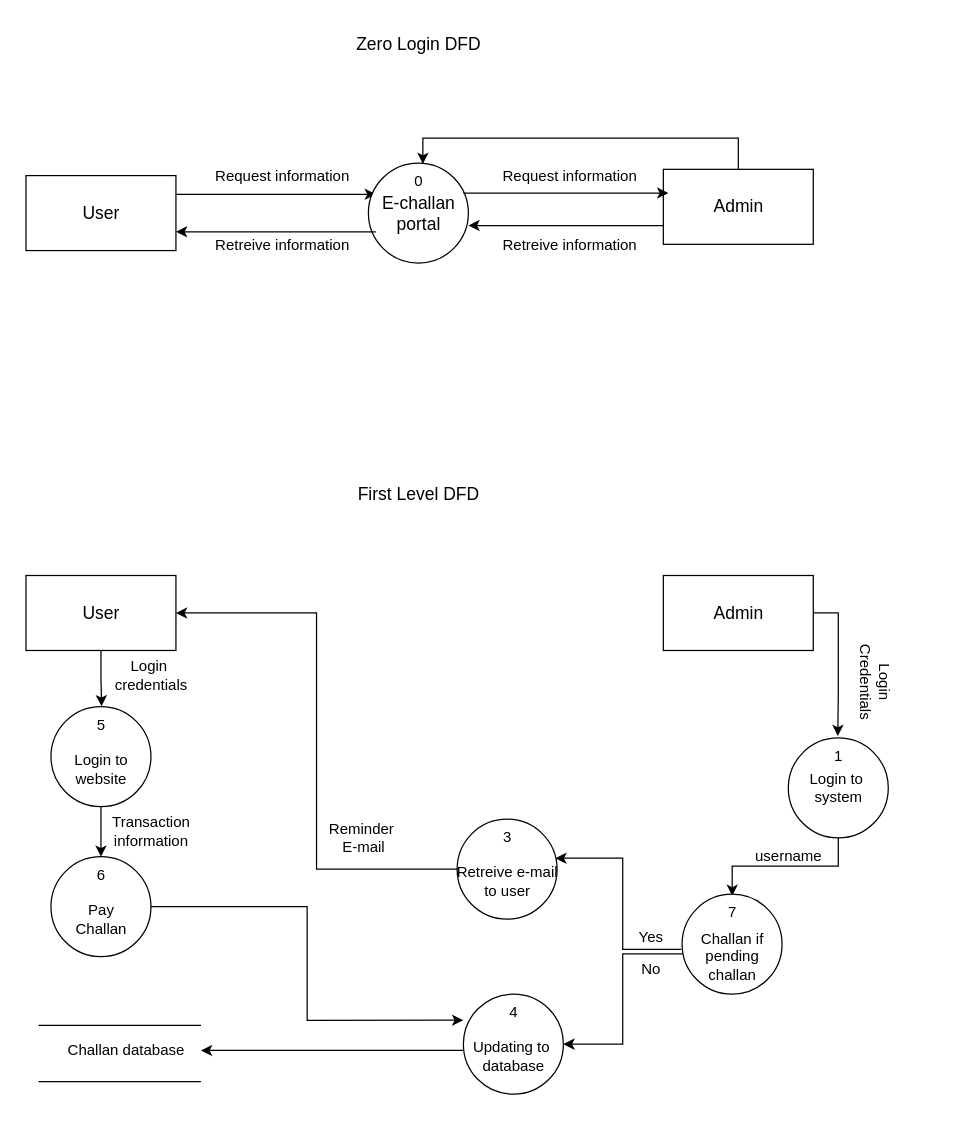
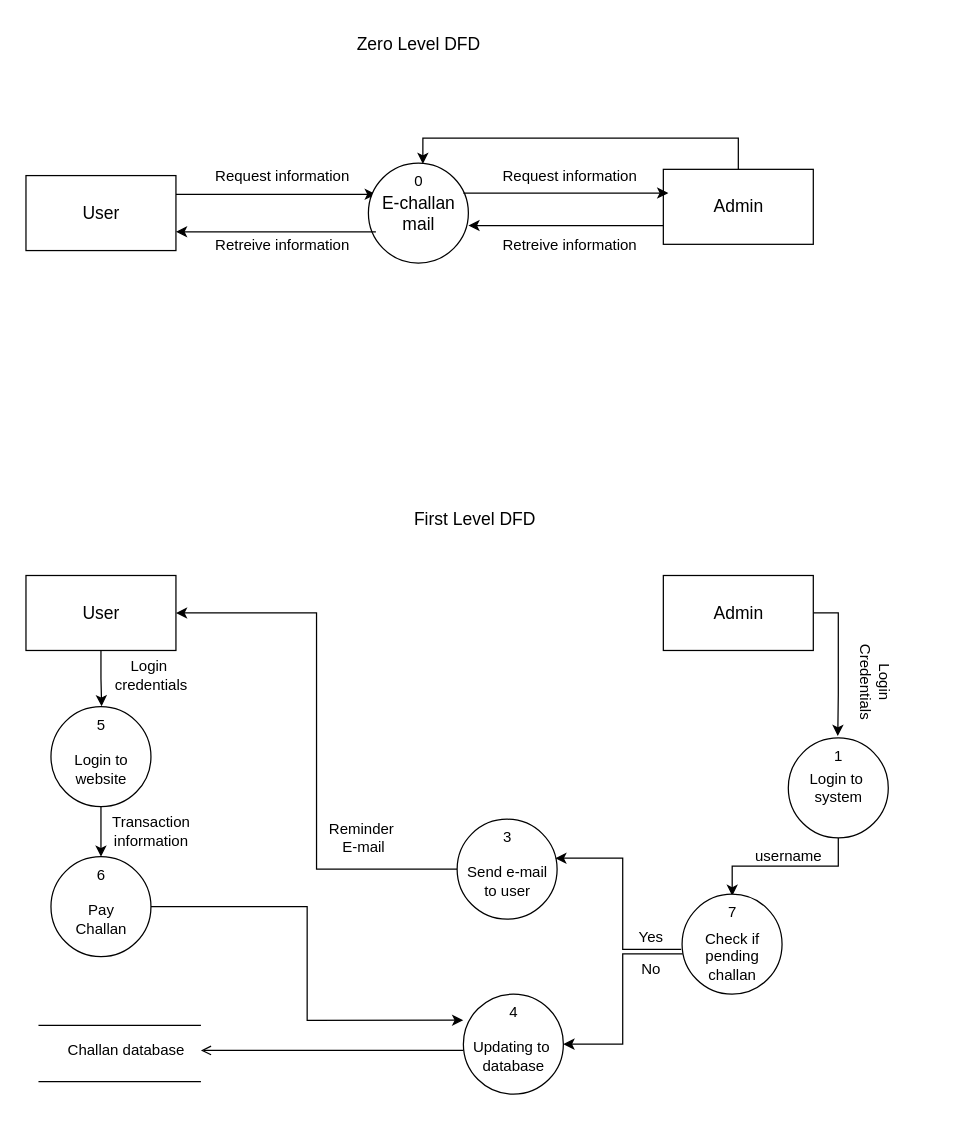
(419, 44) -> (419, 44)
(419, 213) -> (419, 213)
(418, 494) -> (474, 519)
(508, 882) -> (508, 882)
(733, 957) -> (733, 957)
(211, 1051) -> (208, 1051)
